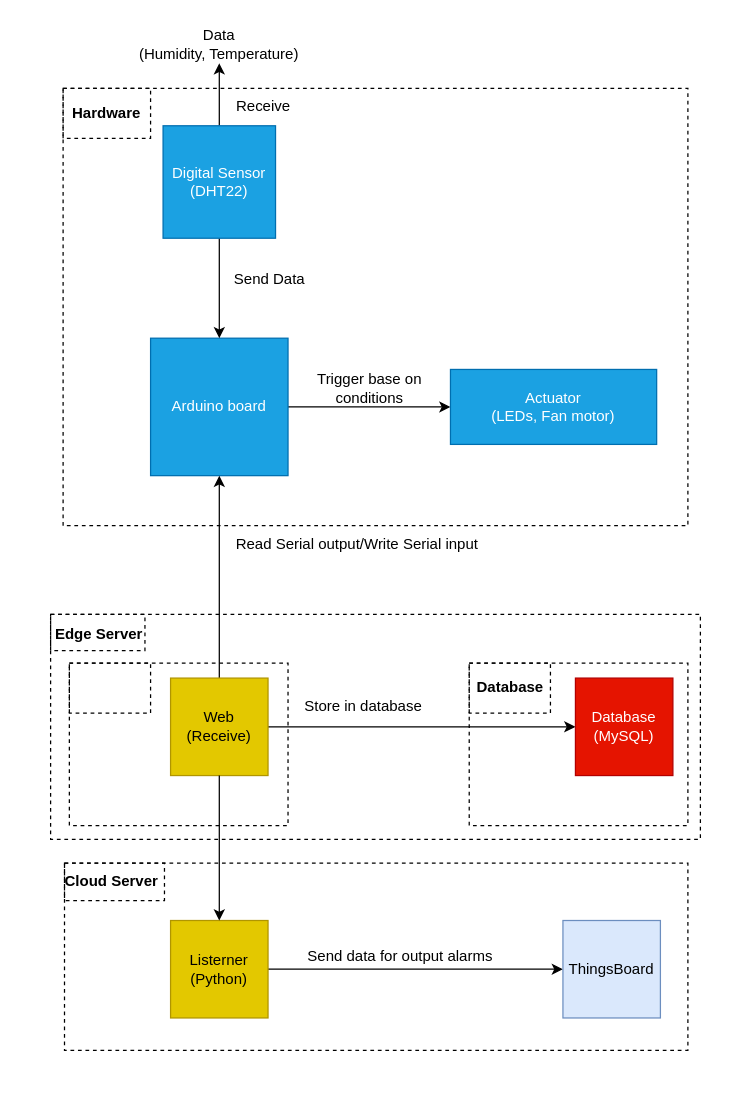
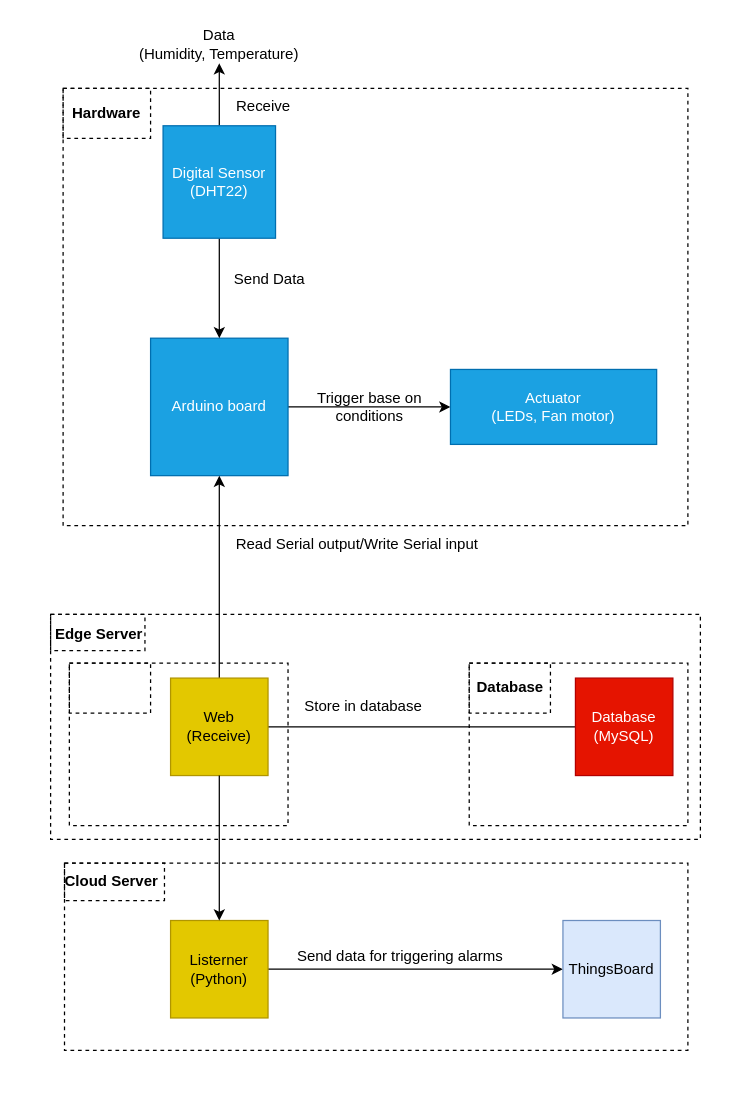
(369, 388) -> (369, 407)
(565, 727) -> (568, 727)
(401, 957) -> (401, 957)
